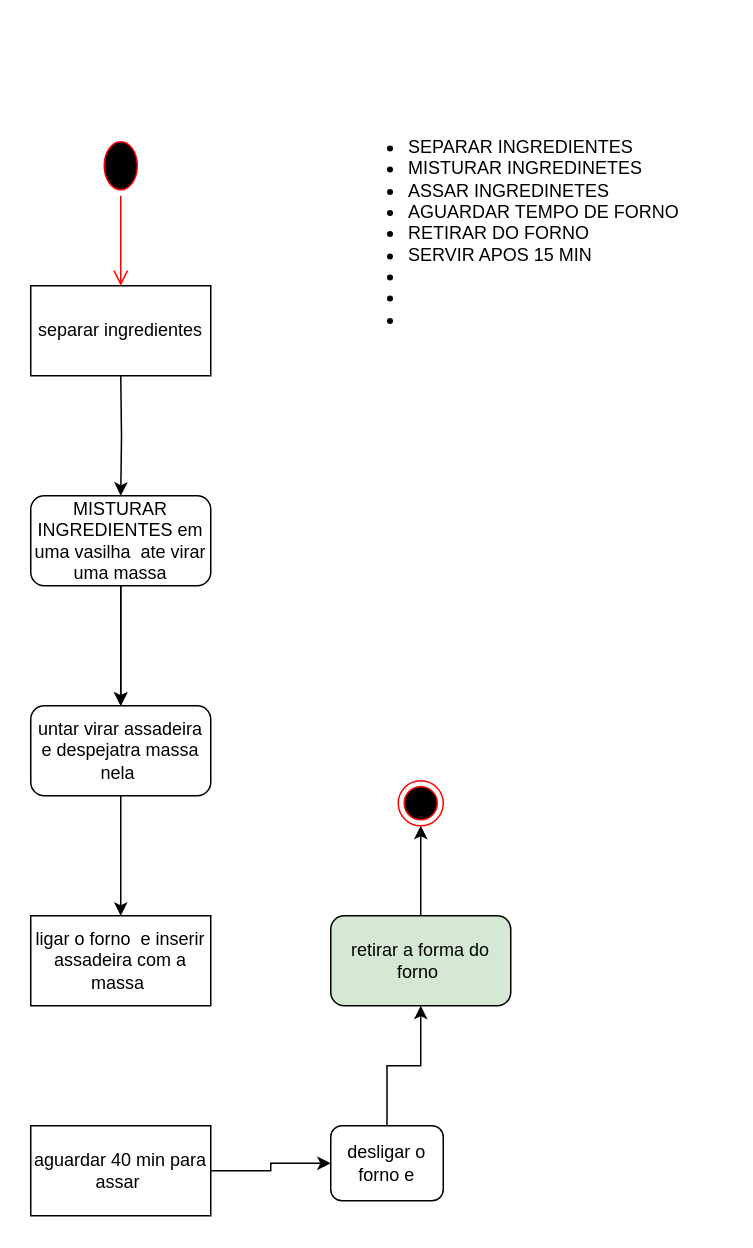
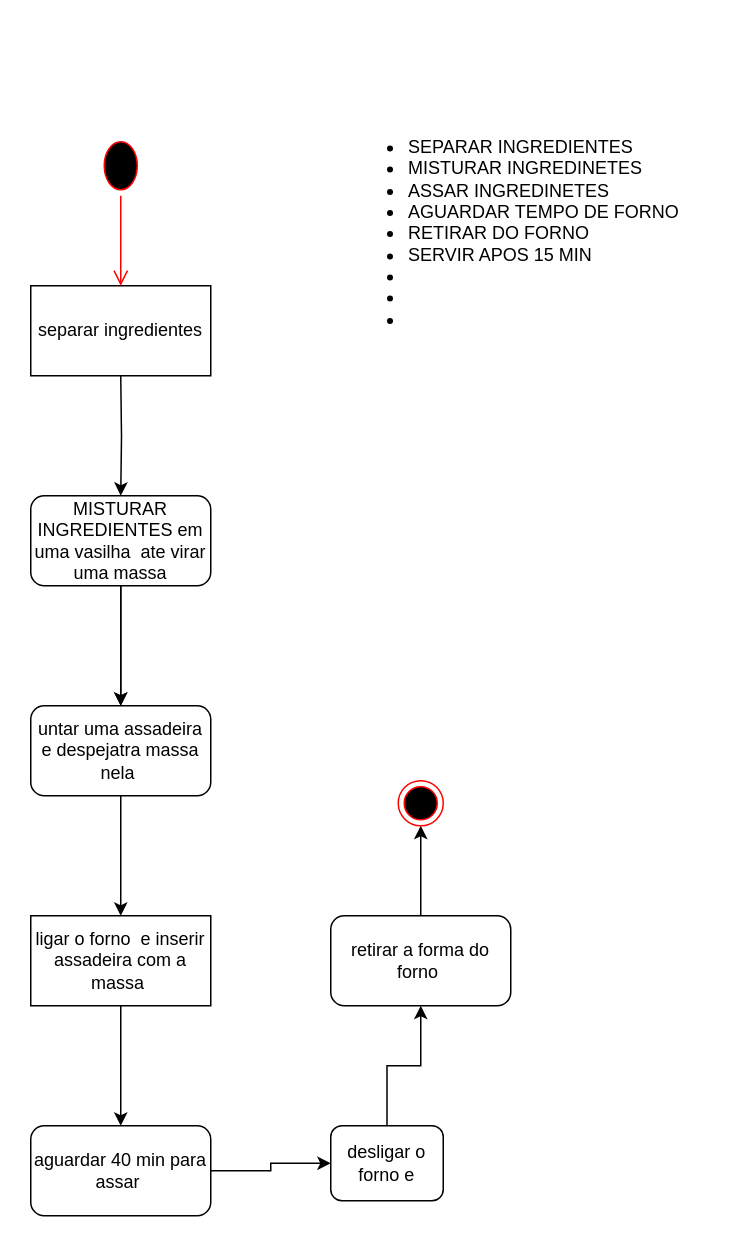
(121, 751) -> (121, 751)
(421, 961) -> (421, 961)
none -> (121, 1061)
(121, 1171) -> (121, 1171)
